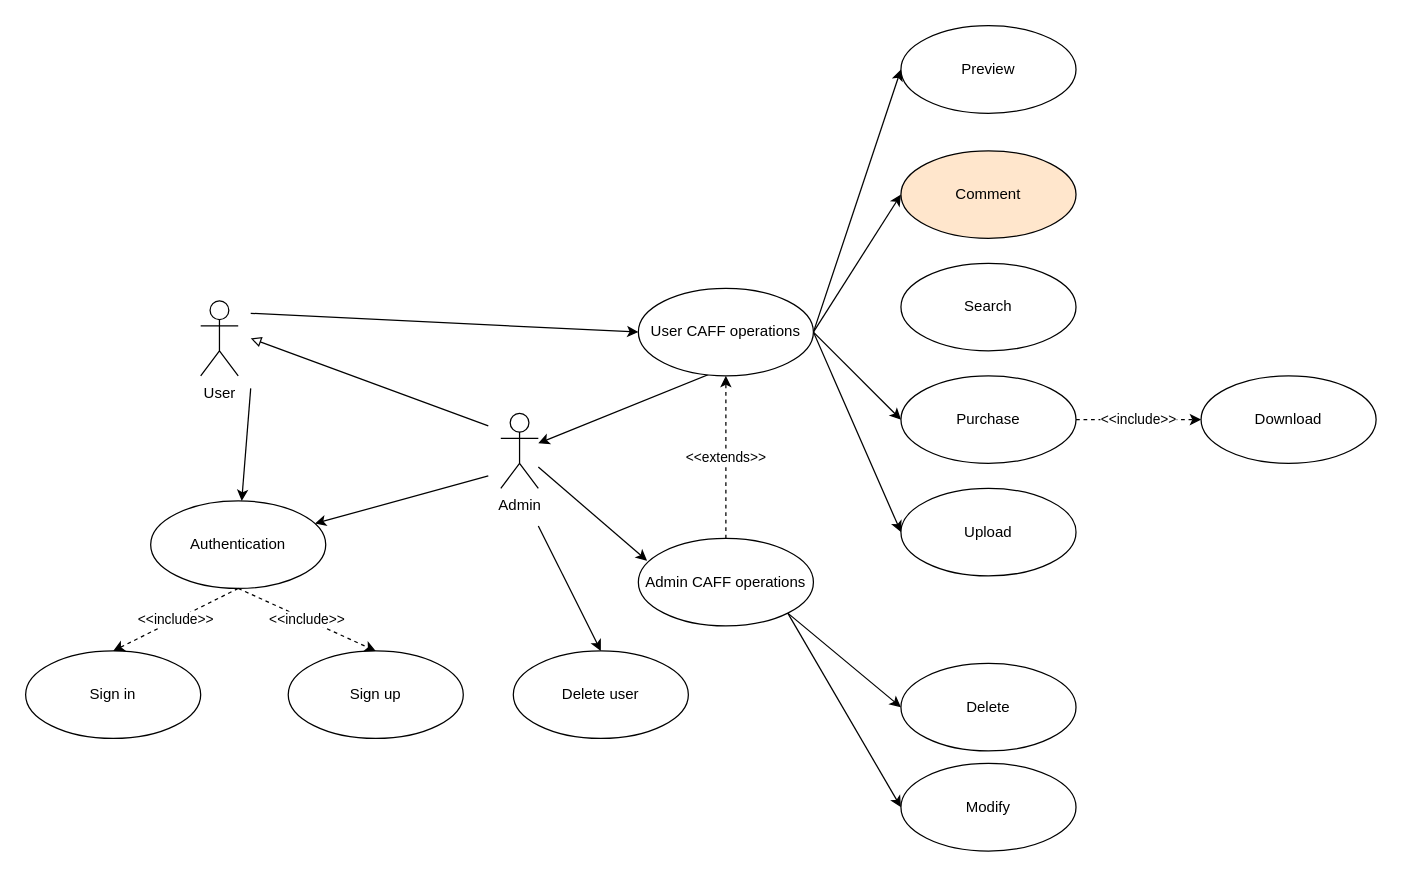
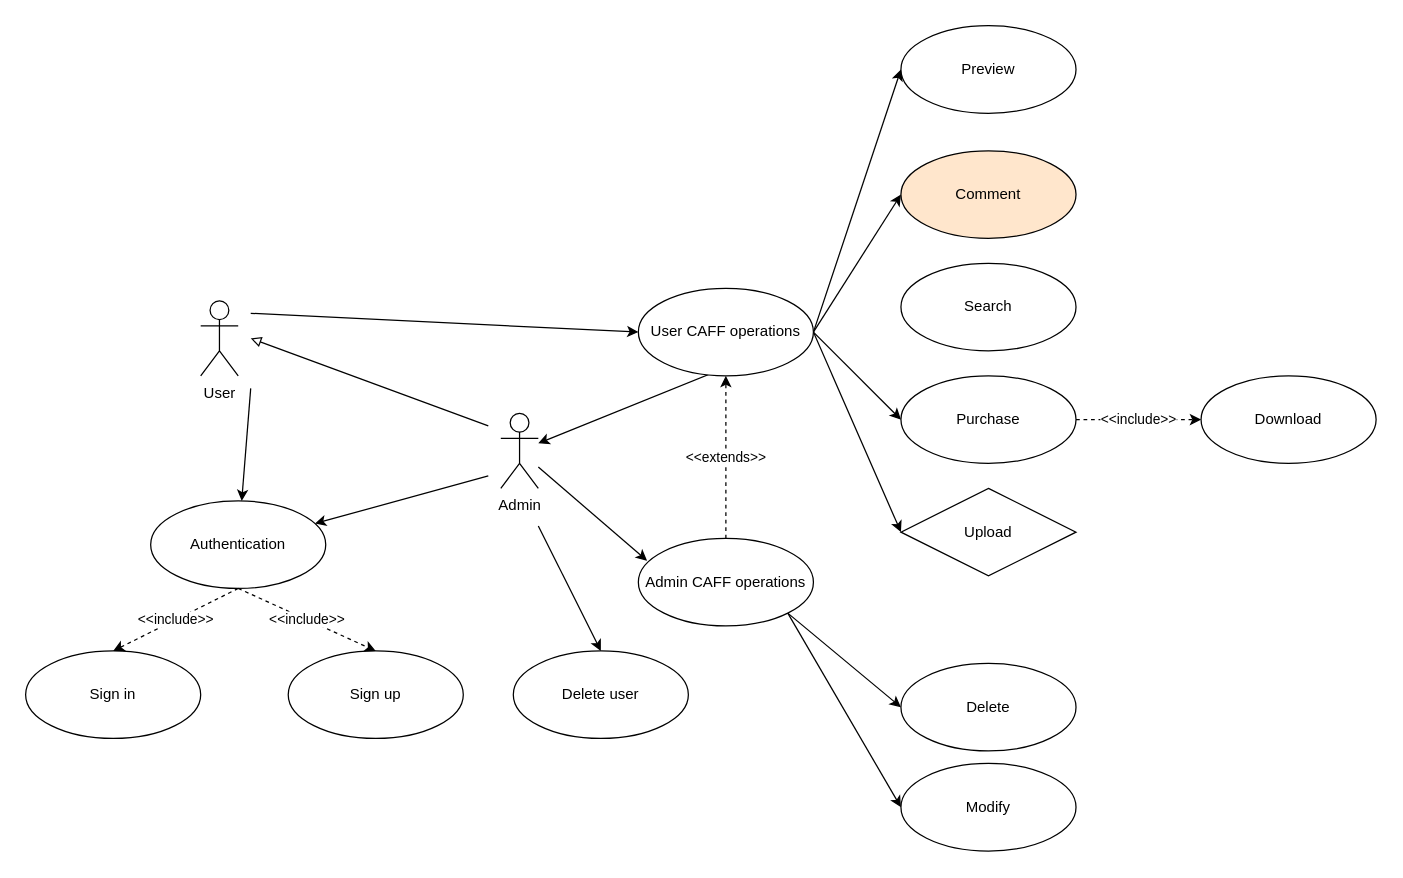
(988, 532) -> (988, 532)
